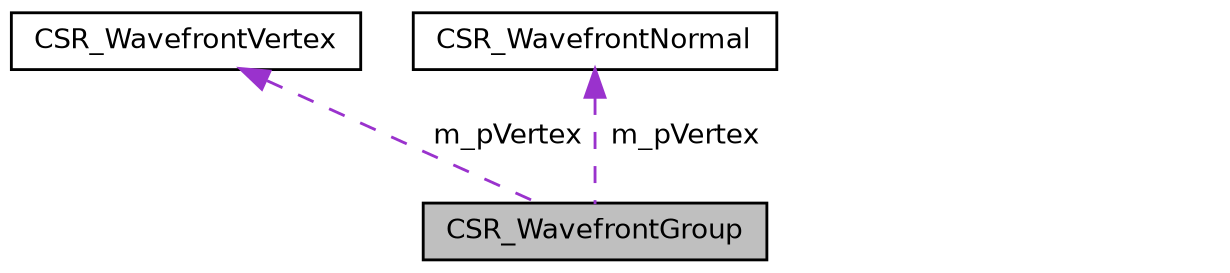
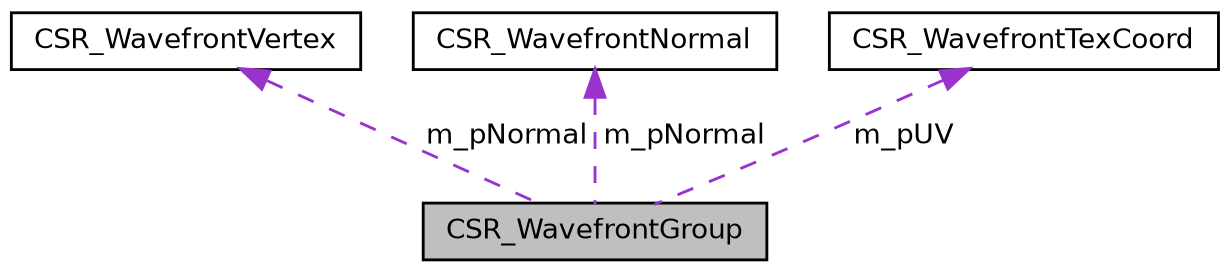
none -> (1024, 41)
(504, 136) -> (504, 136)
(682, 136) -> (682, 136)
